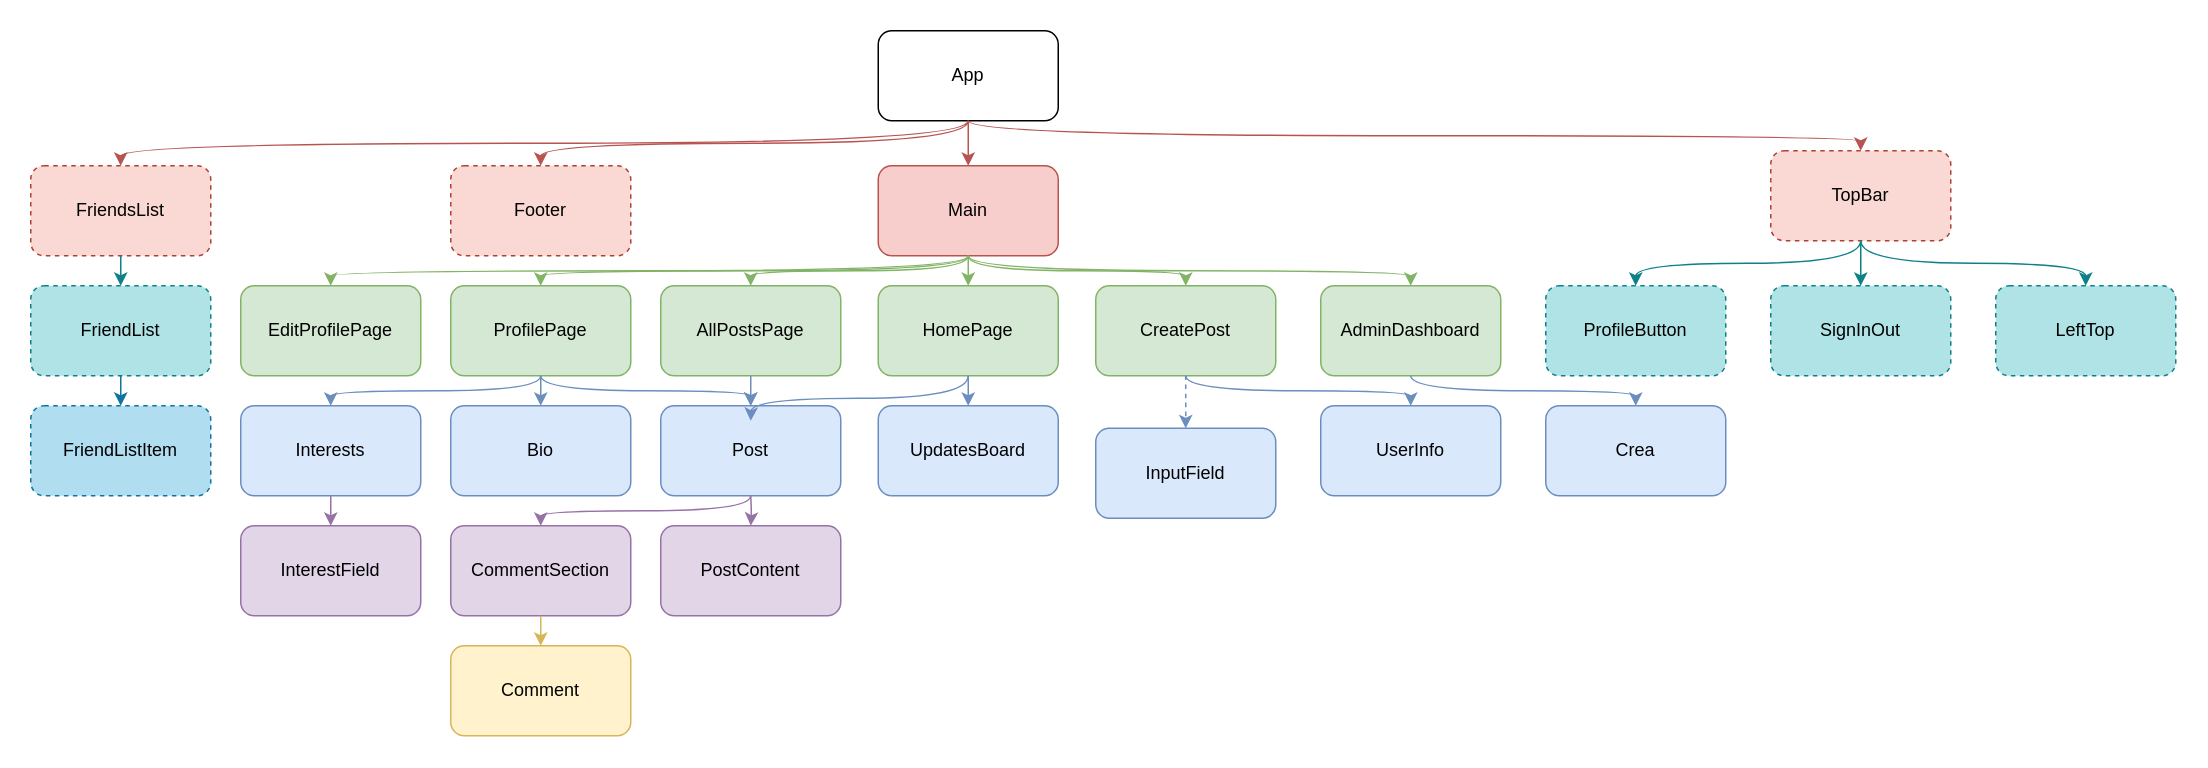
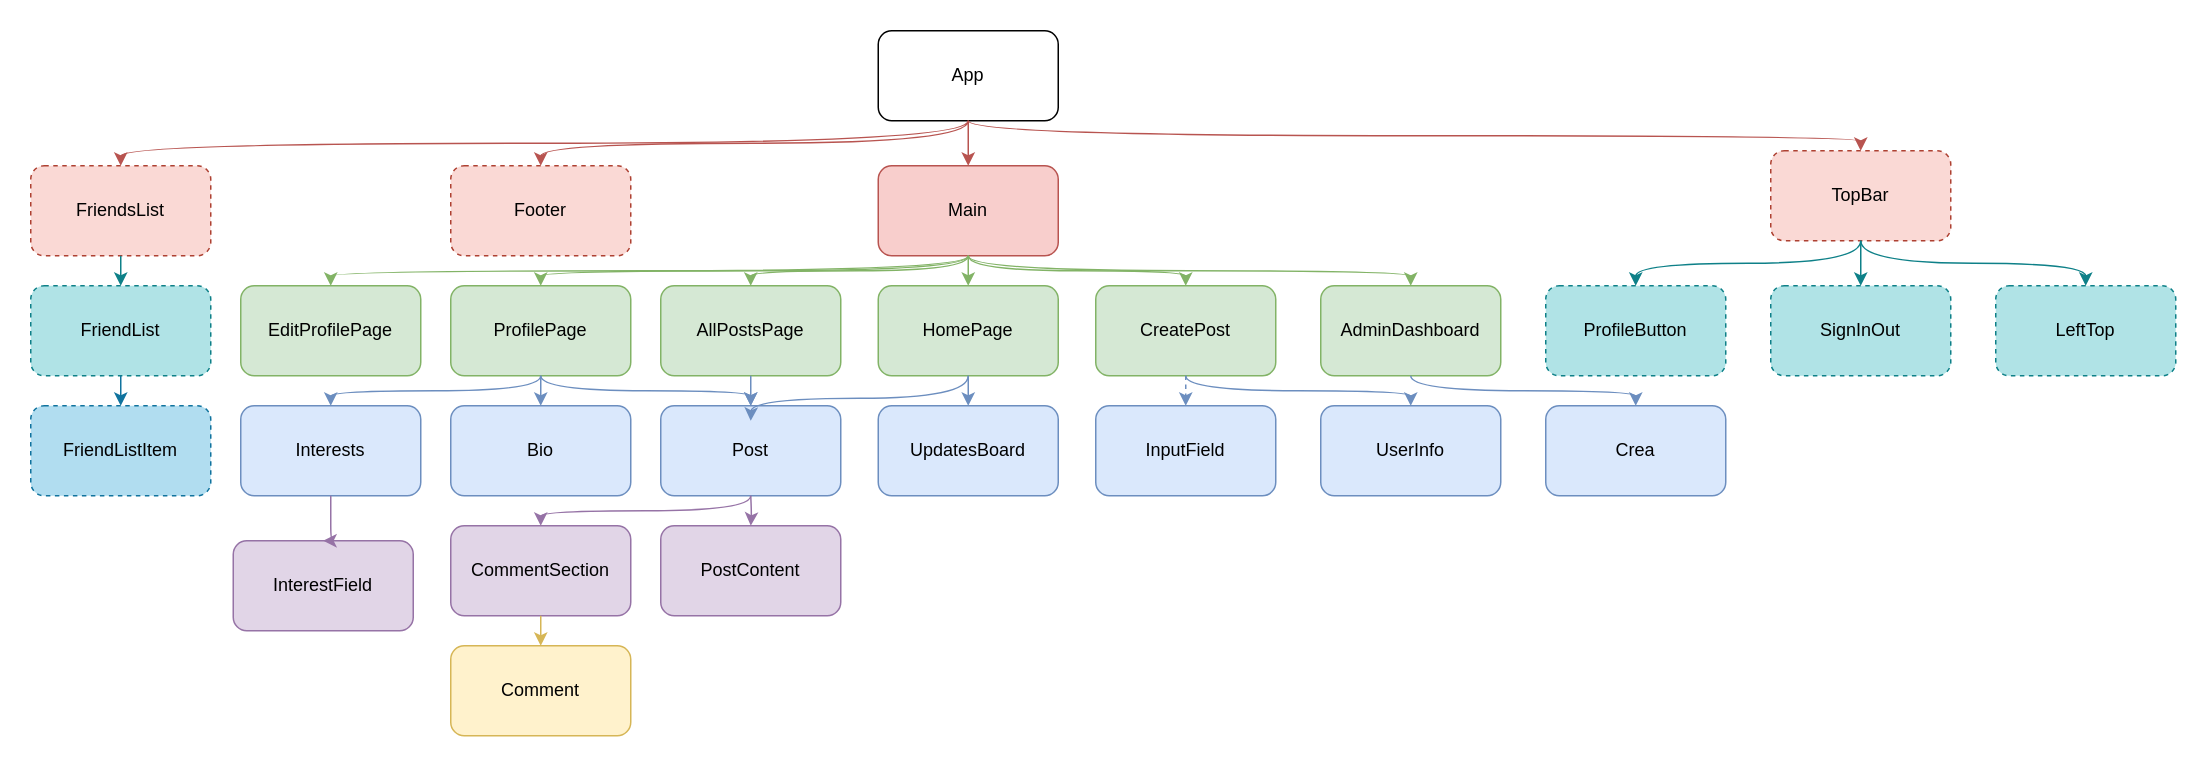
(1186, 473) -> (1186, 451)
(331, 571) -> (323, 586)
